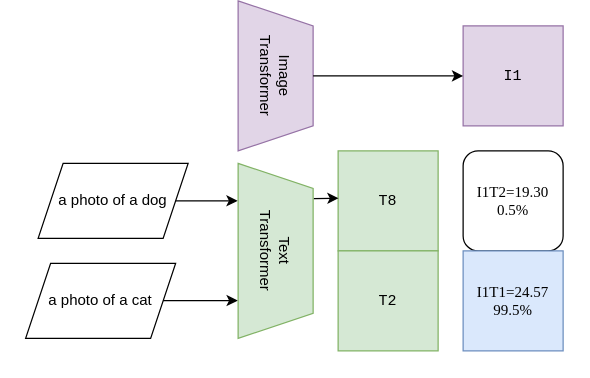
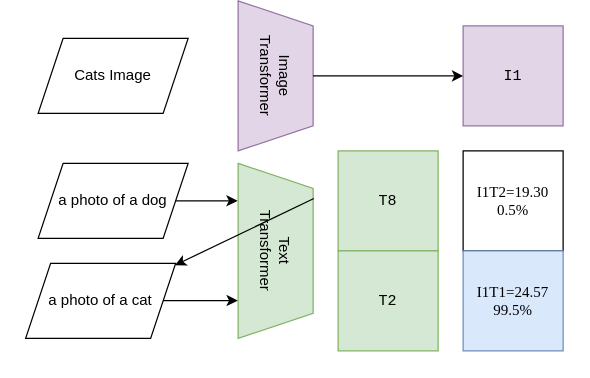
none -> (113, 76)
(322, 198) -> (248, 230)
(513, 201) -> (513, 201)
